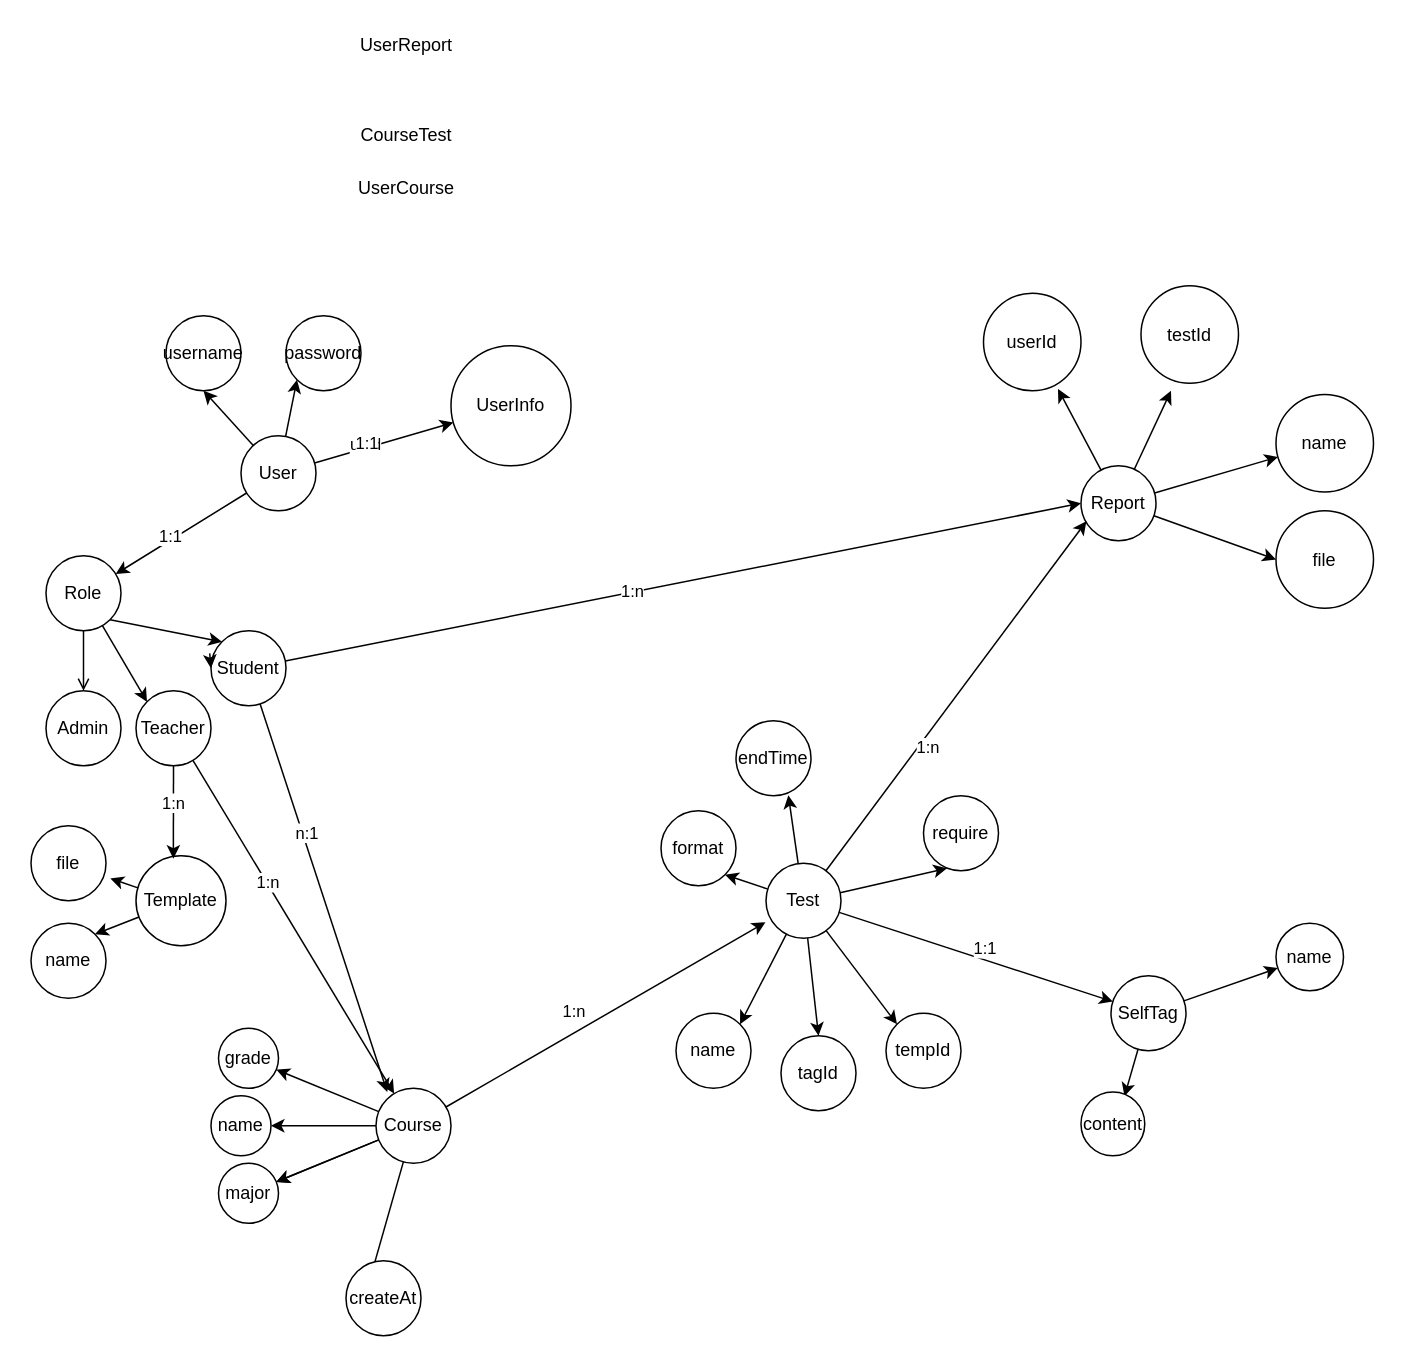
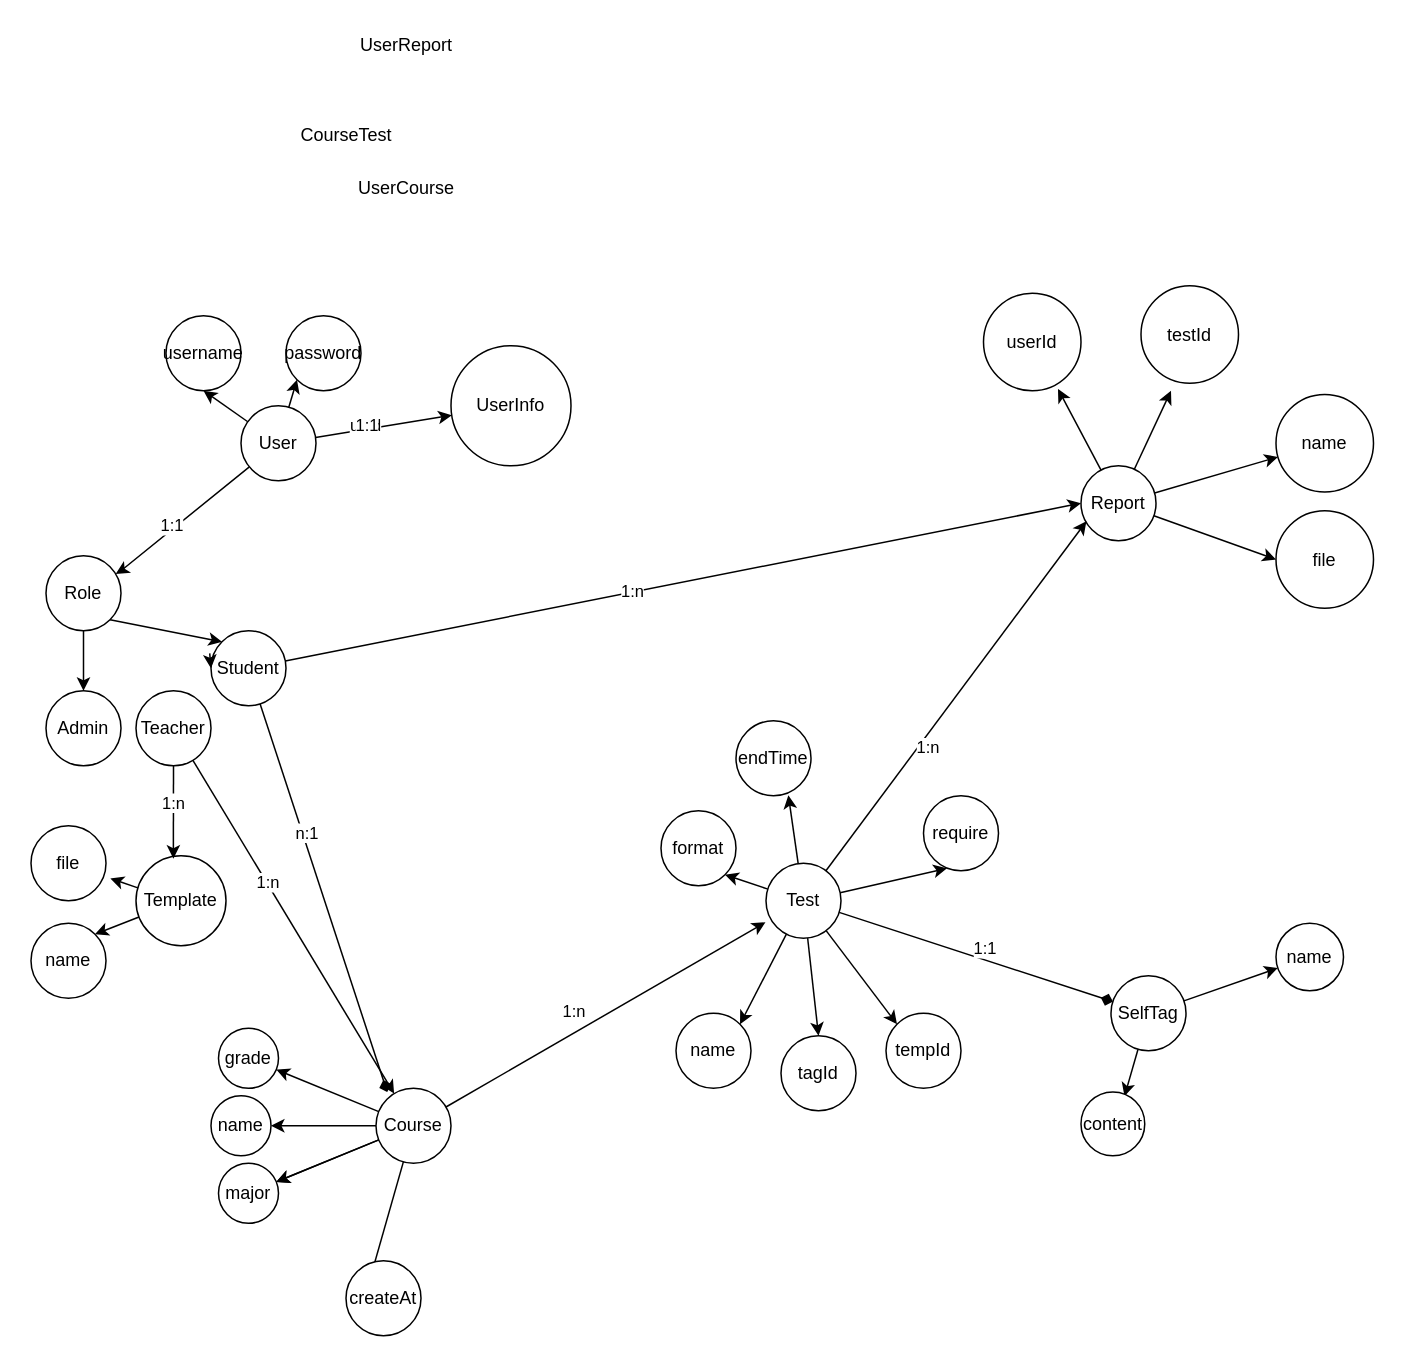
(406, 136) -> (346, 136)
(278, 473) -> (278, 443)
(122, 660) -> none
(83, 681) -> (83, 679)
(1102, 998) -> (1101, 998)
(383, 1081) -> (383, 1081)
